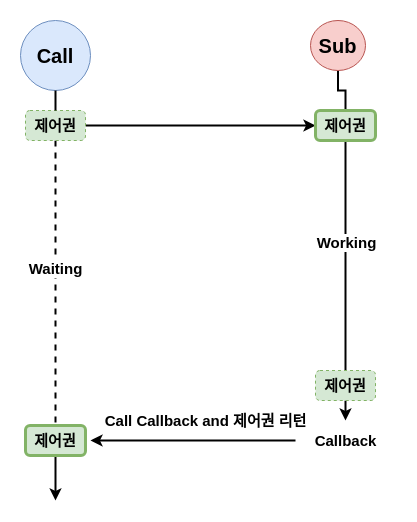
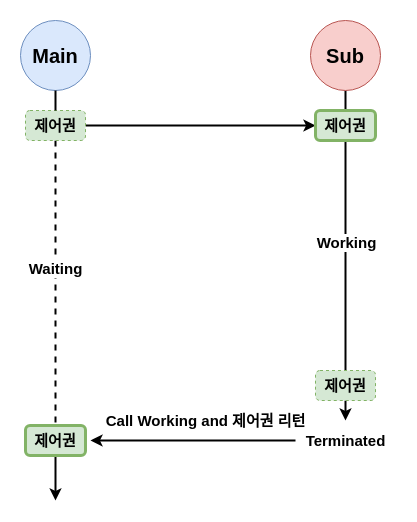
(338, 46) -> (346, 56)
(56, 56) -> (56, 56)
(206, 421) -> (206, 421)
(346, 441) -> (346, 441)
